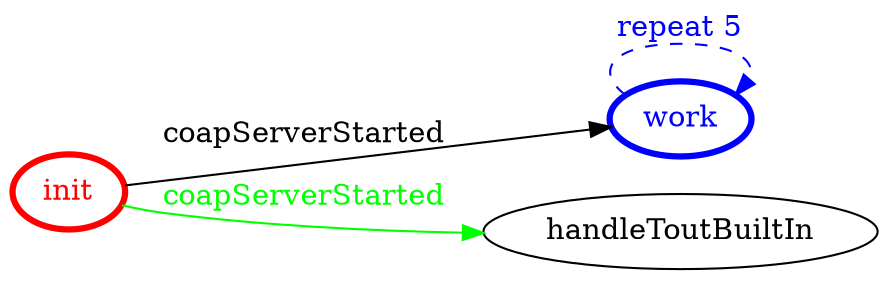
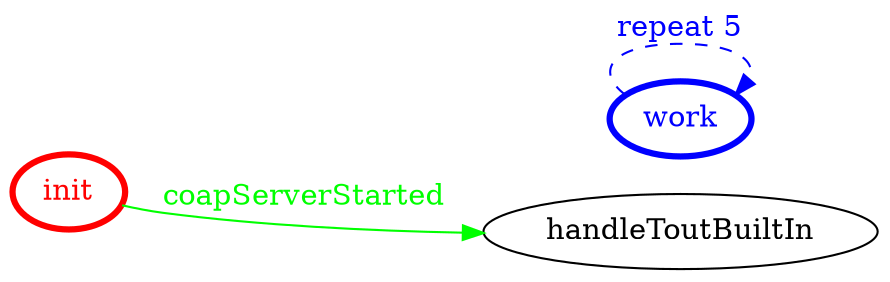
(357, 157) -> none
